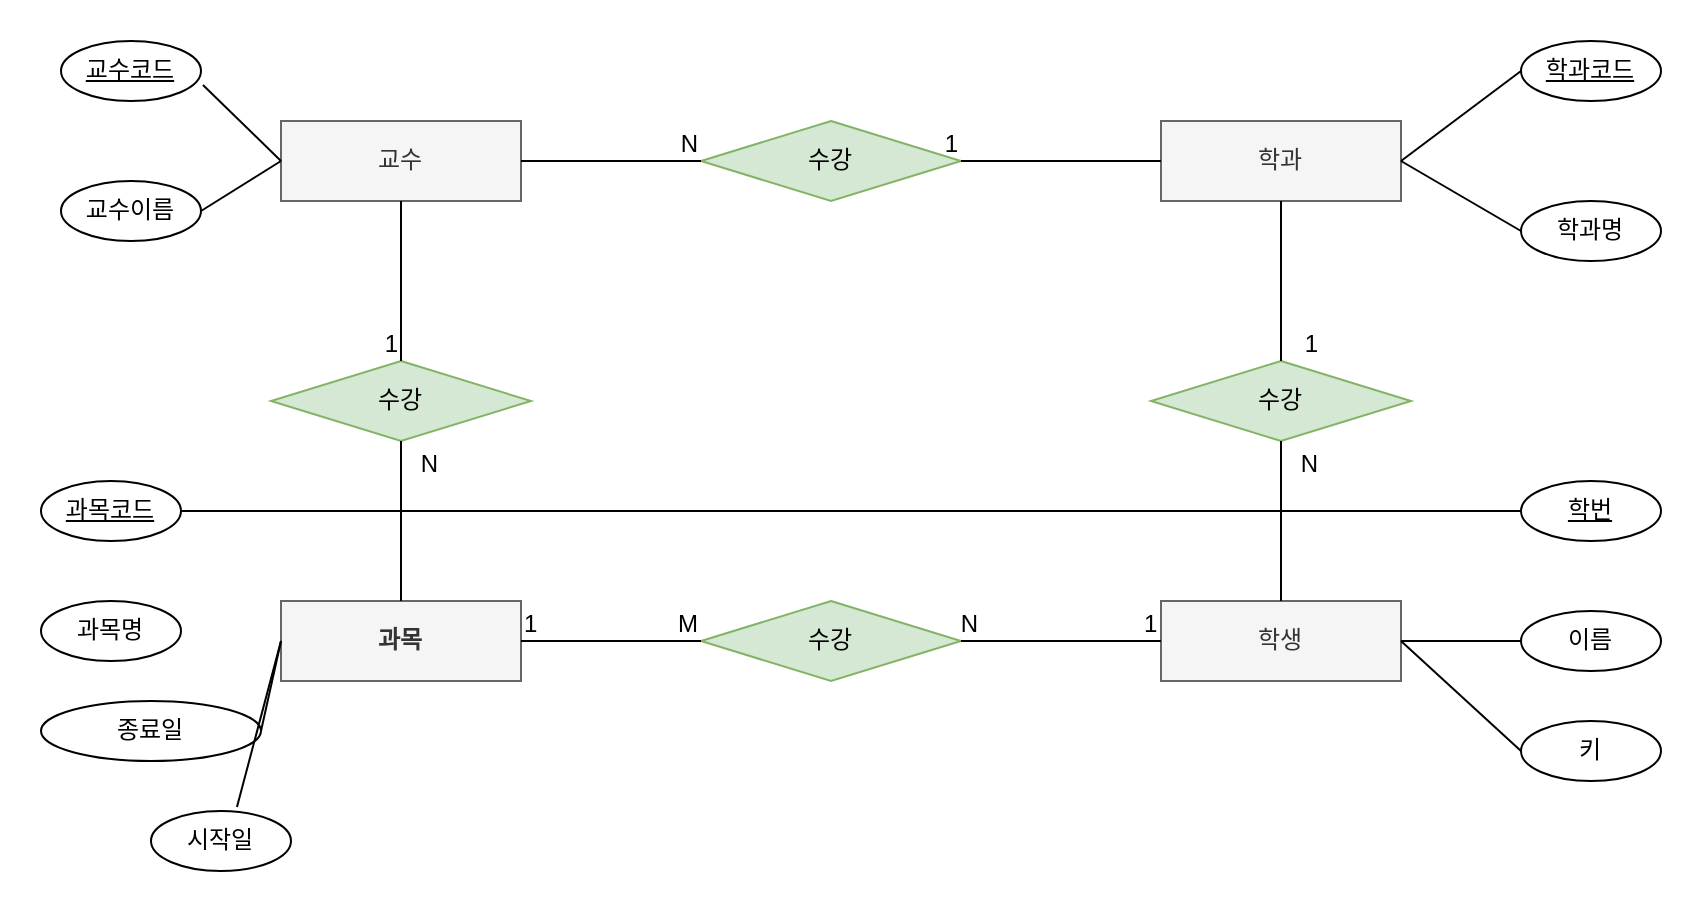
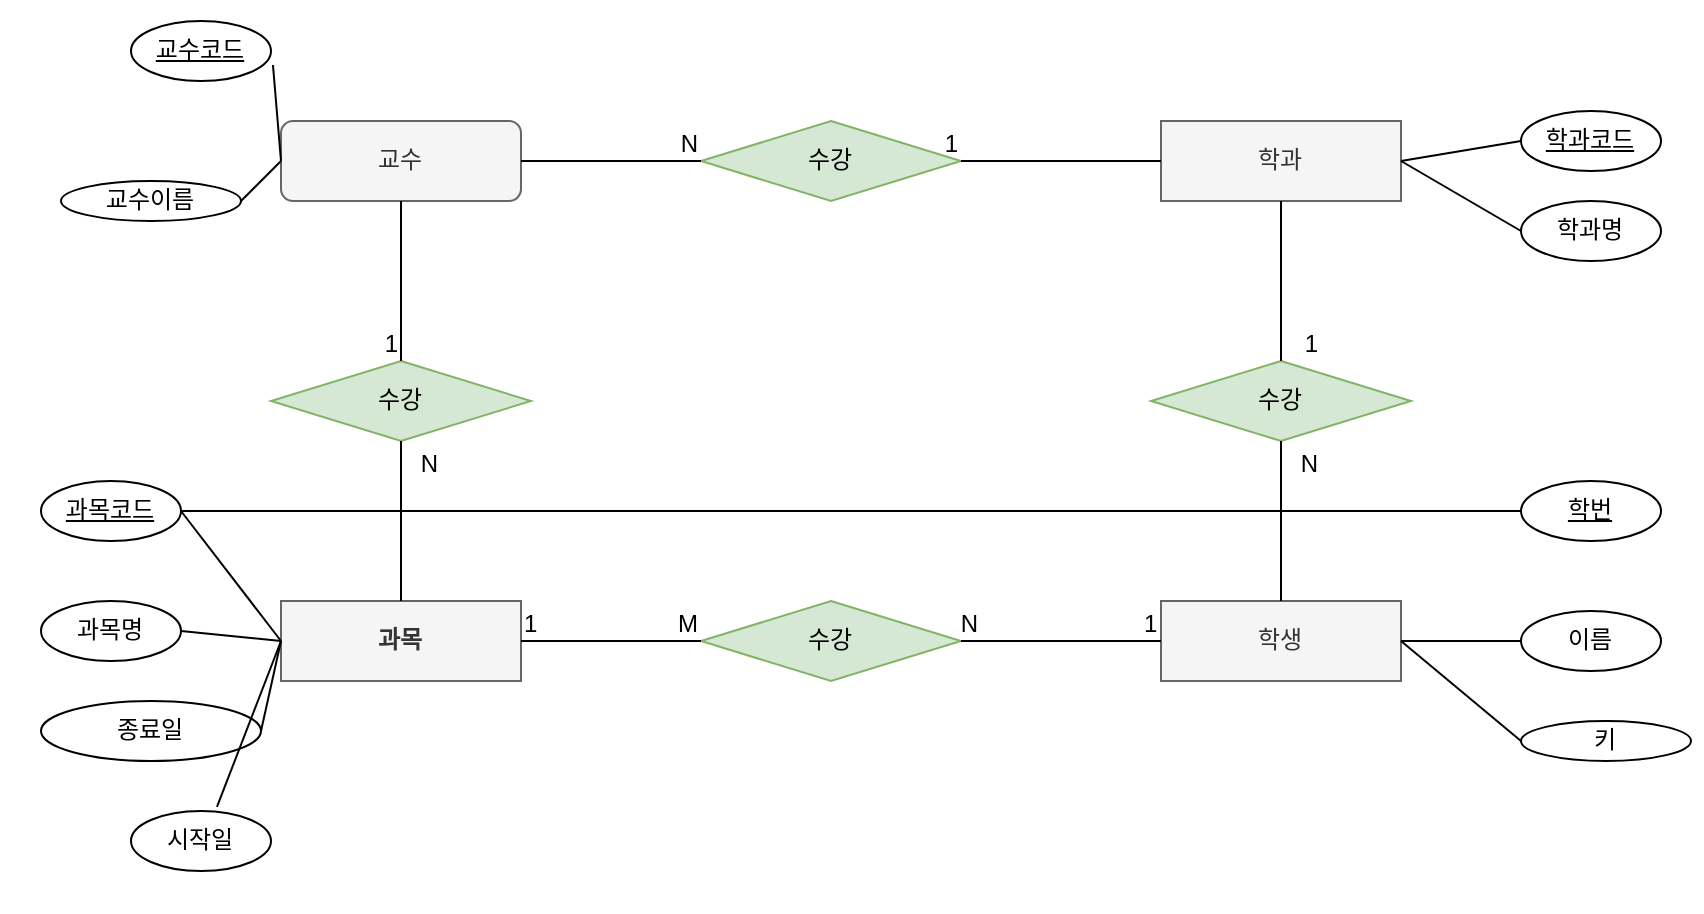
(131, 71) -> (201, 51)
(1591, 71) -> (1591, 141)
(401, 161) -> (401, 161)
(131, 211) -> (151, 201)
none -> (231, 576)
none -> (229, 636)
(1591, 751) -> (1606, 741)
(221, 841) -> (201, 841)
